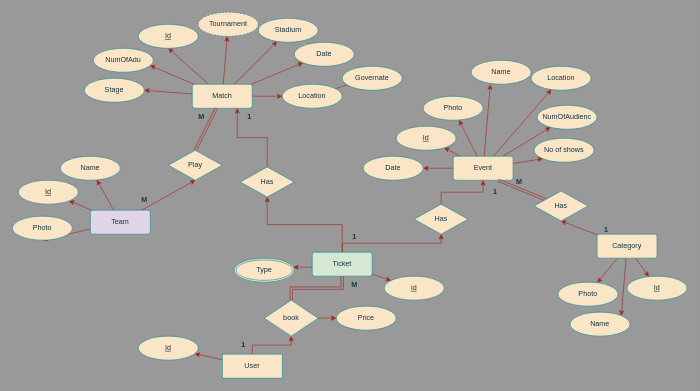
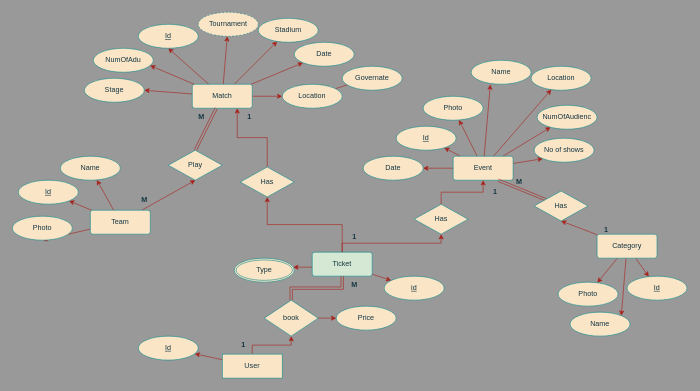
(120, 222) -> (120, 222)
